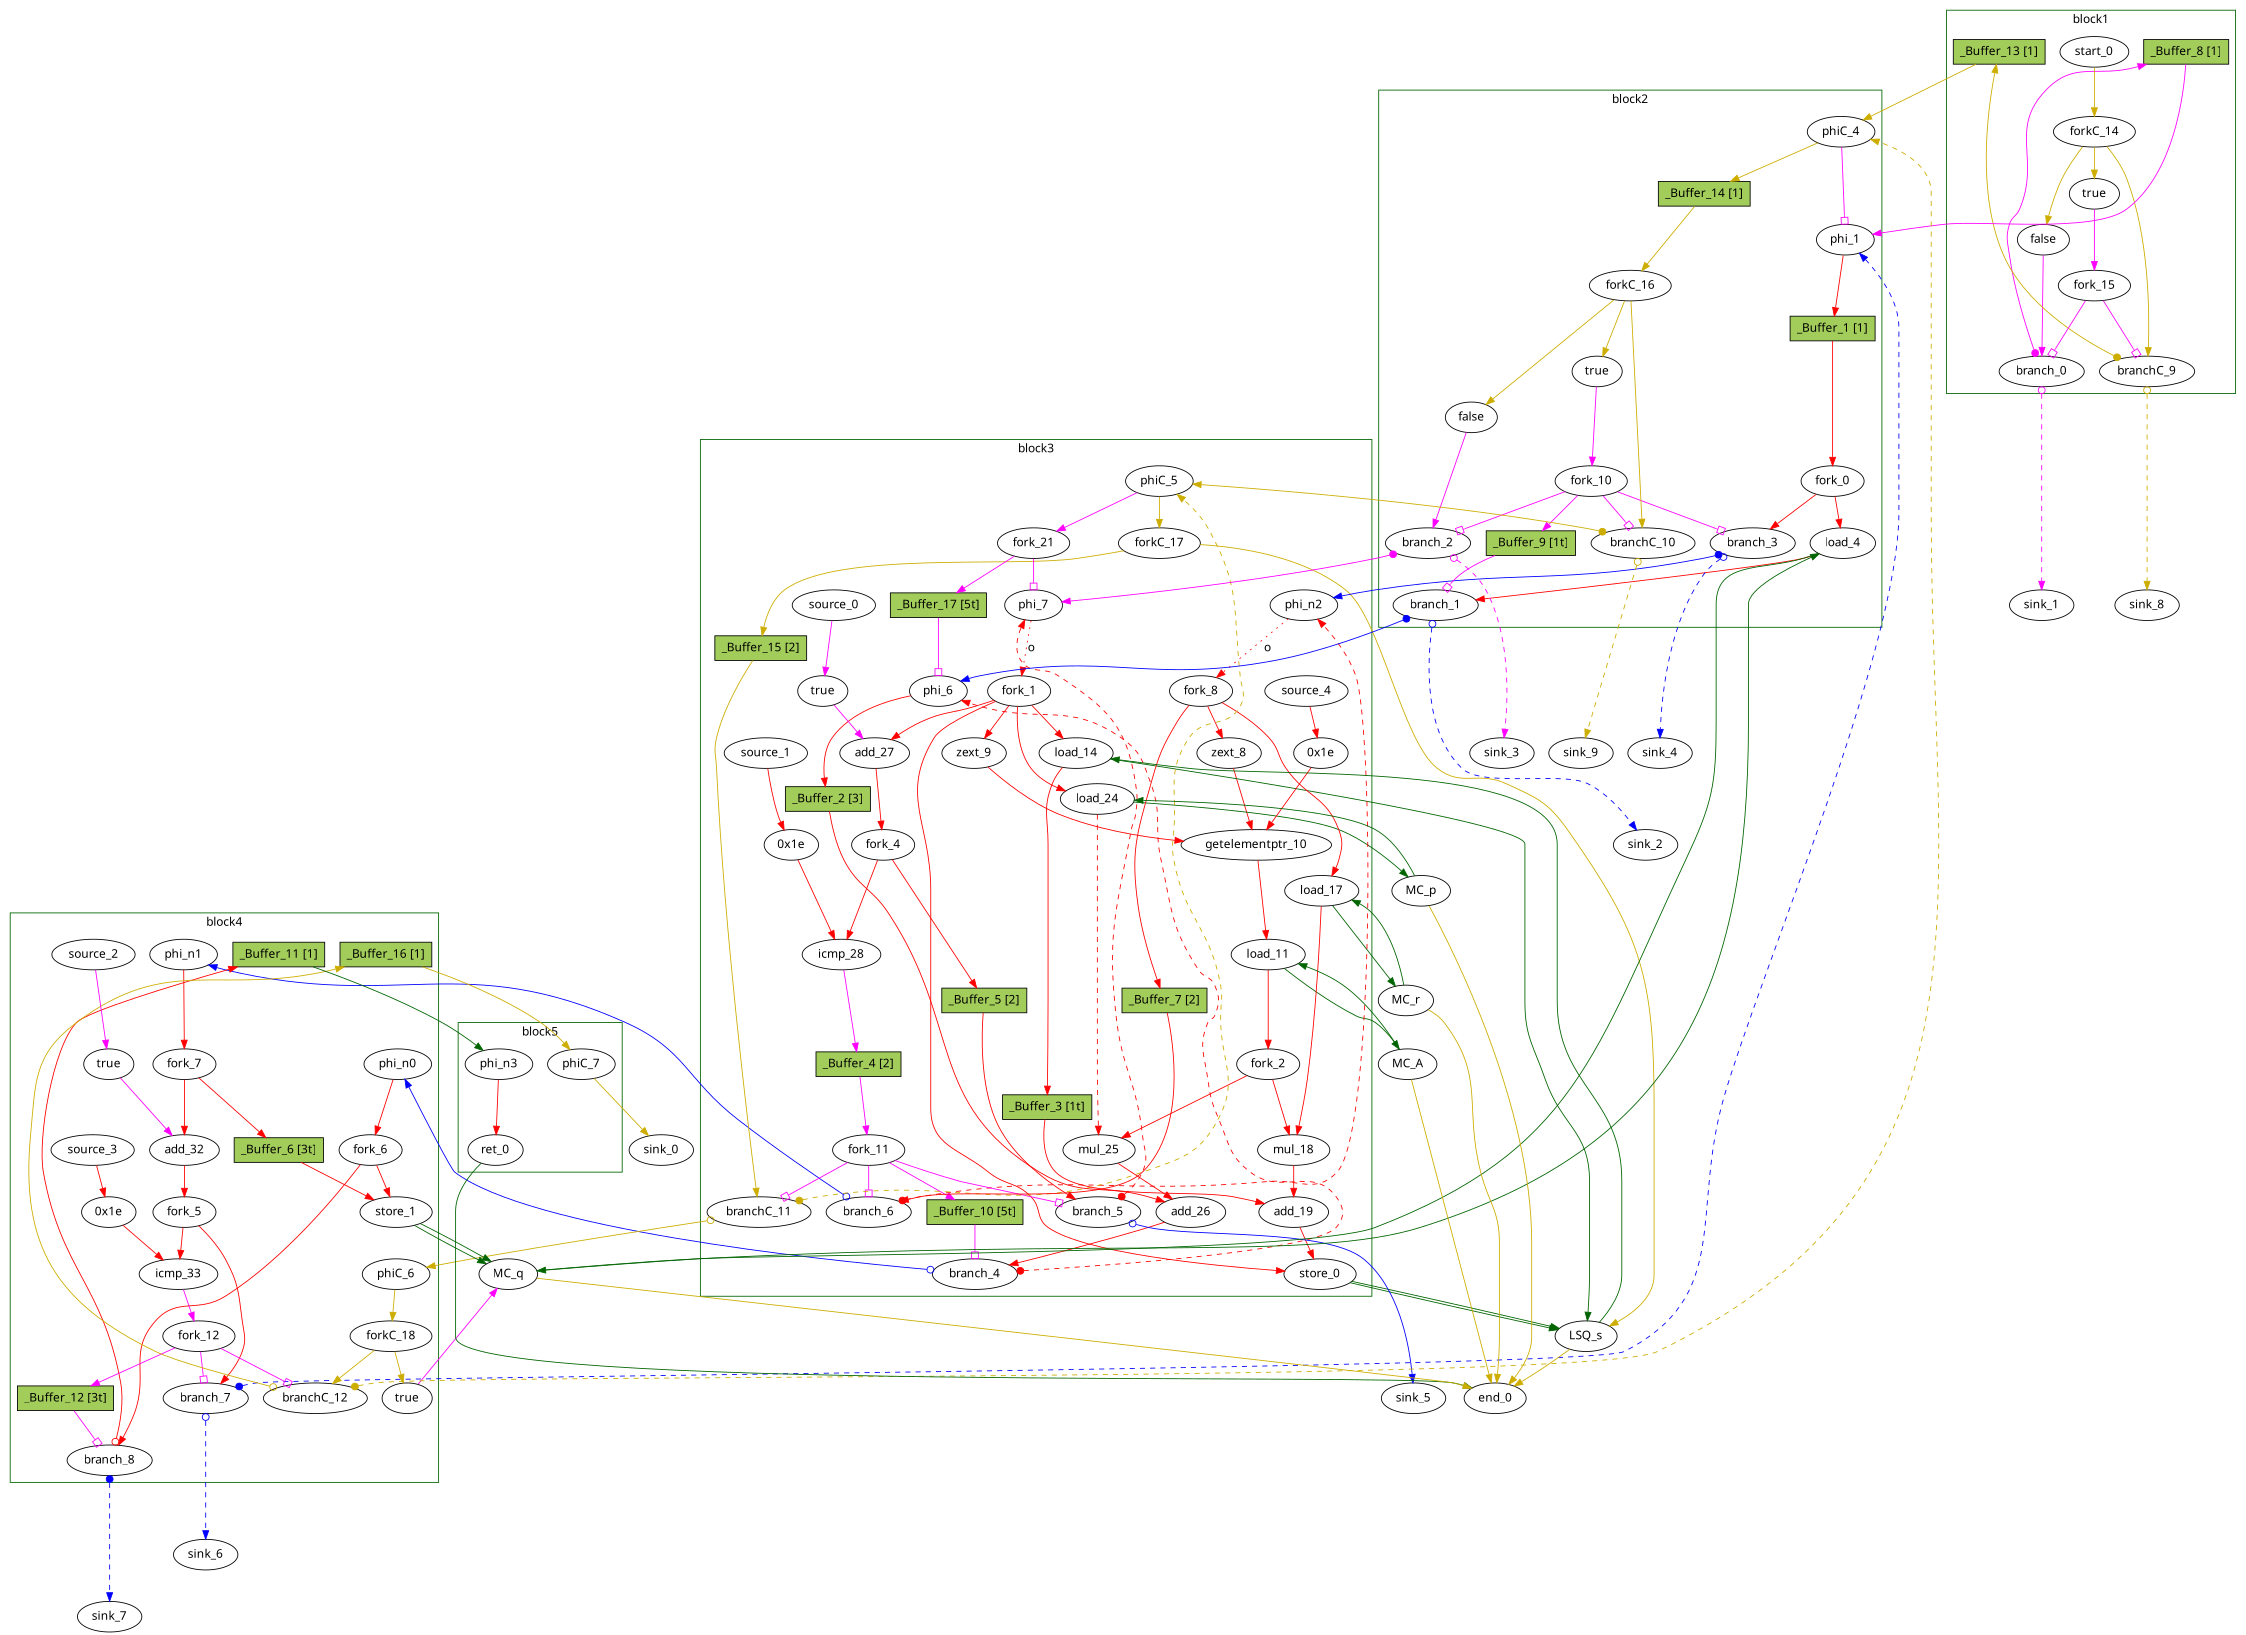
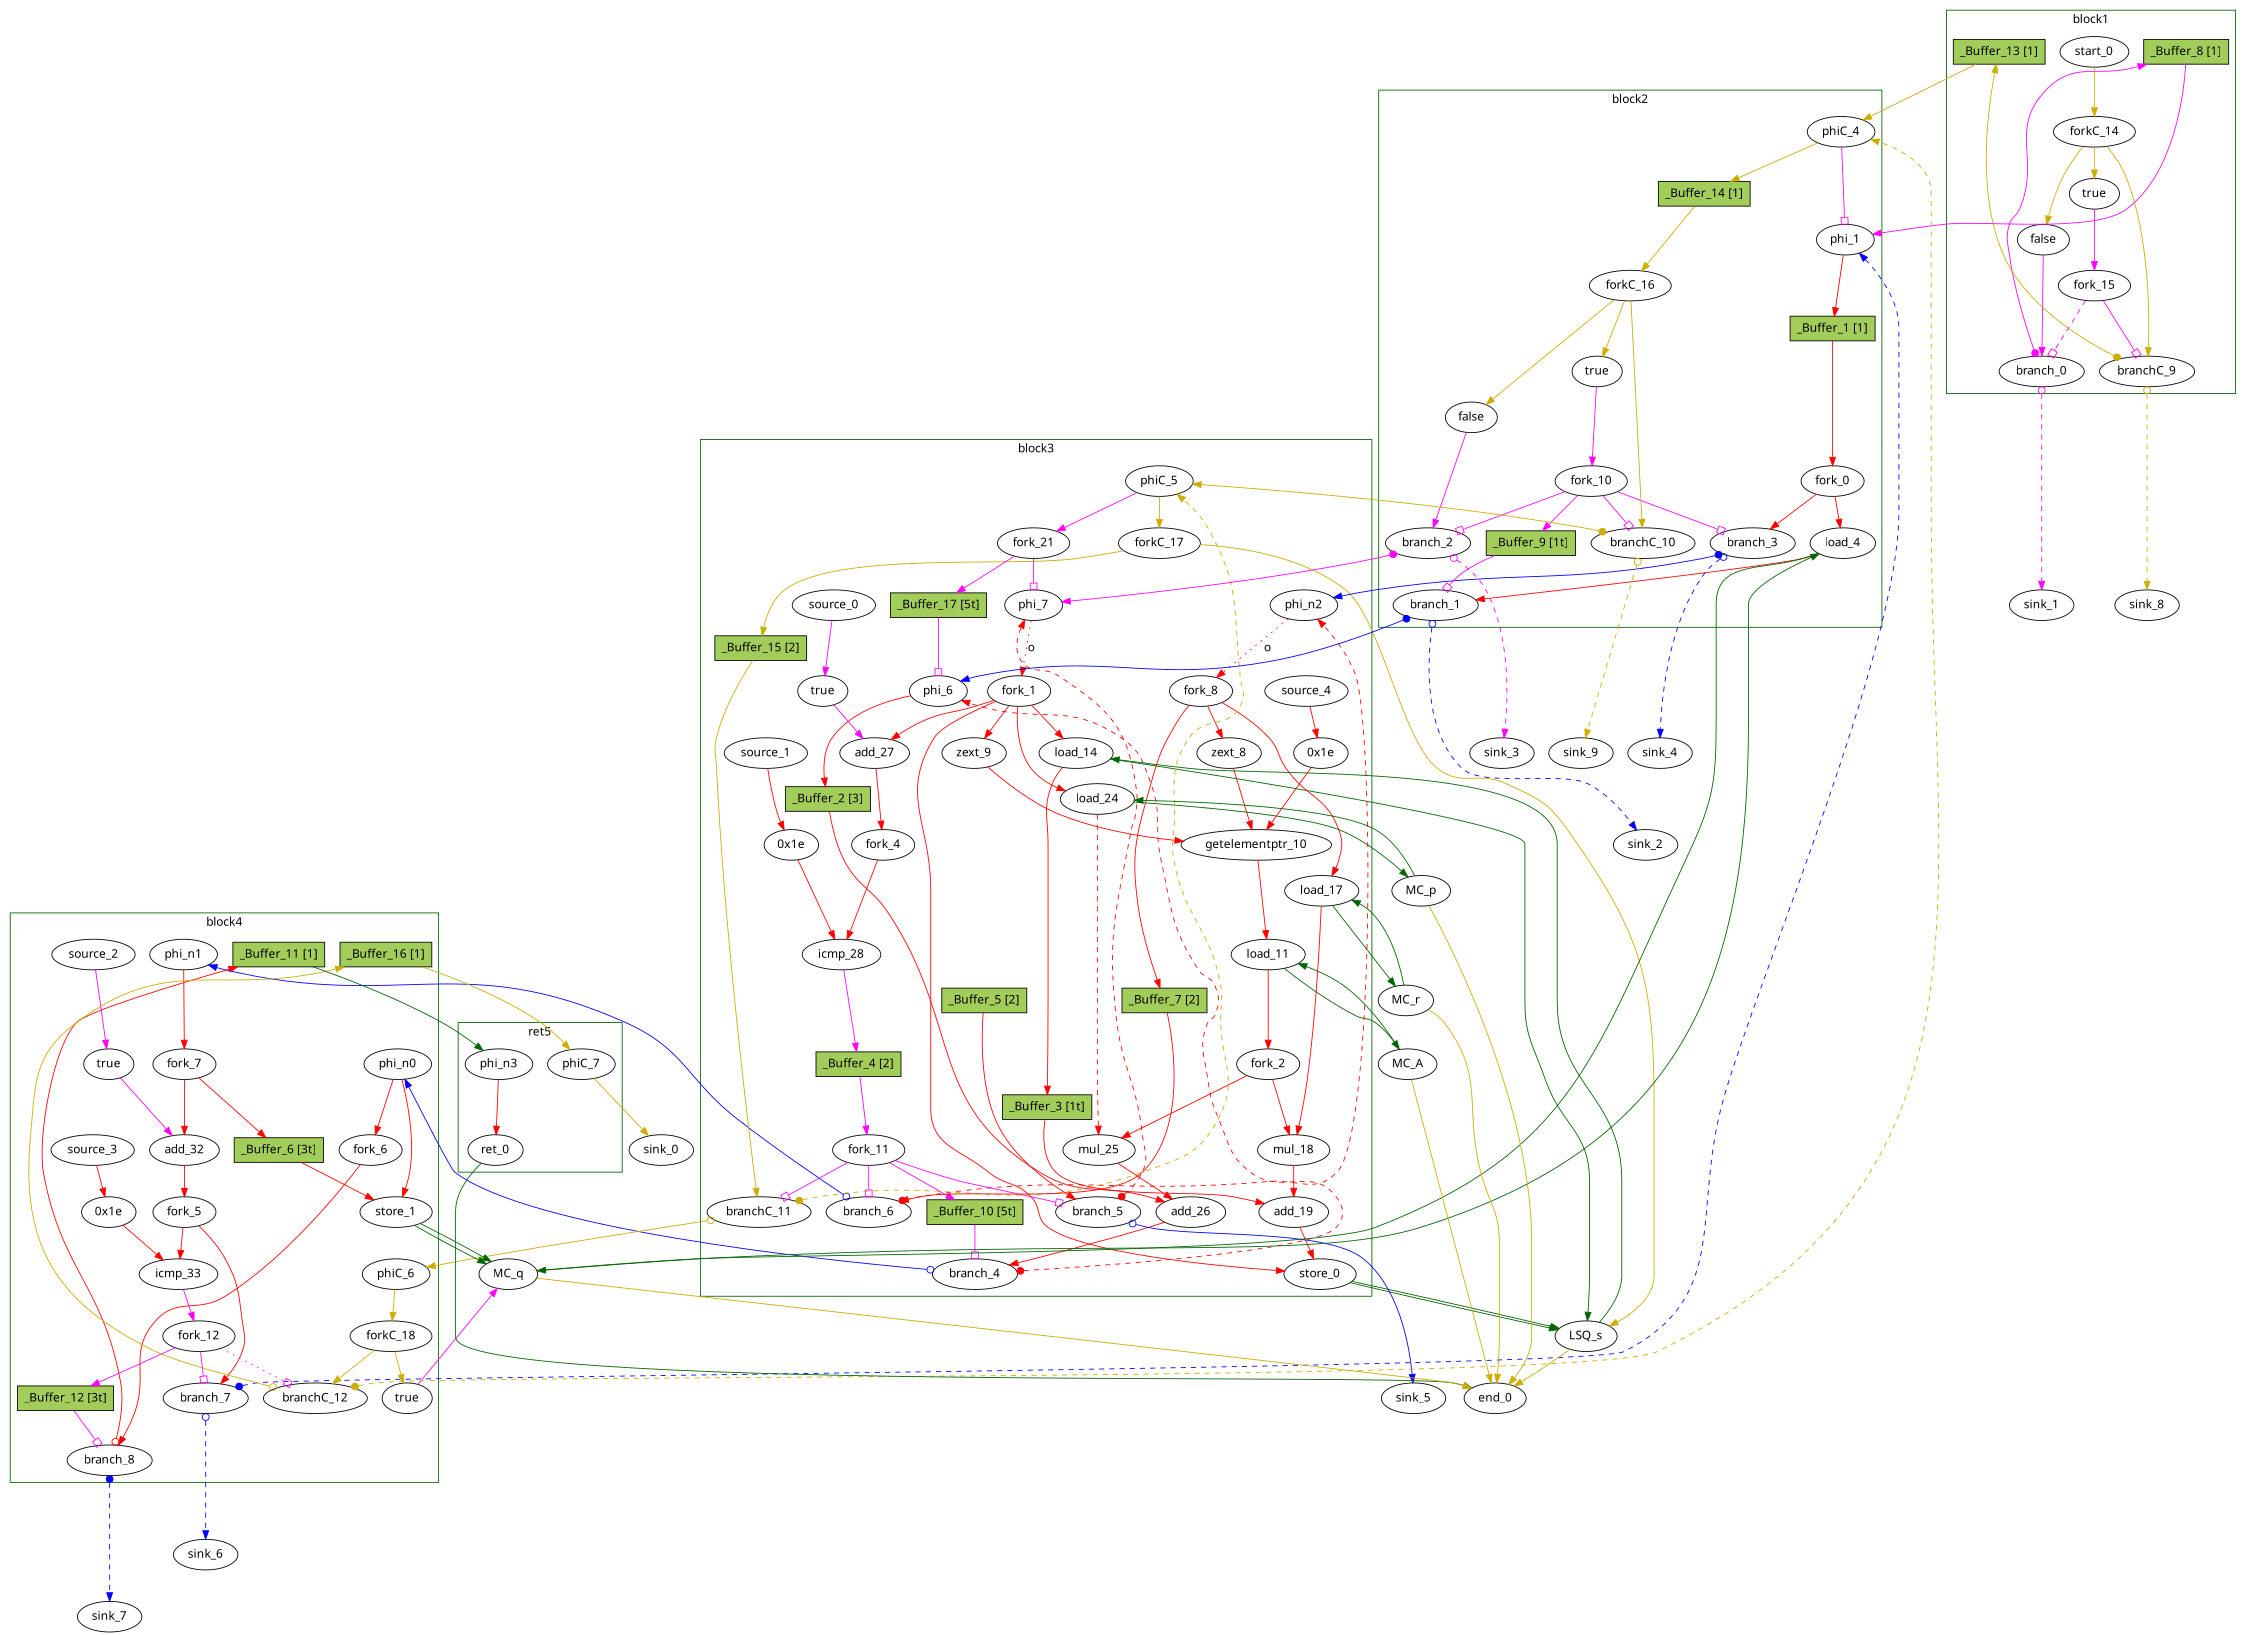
(2071, 324) -> (2071, 324)
(936, 926) -> none
(540, 1032) -> (540, 1032)
(382, 1177) -> (411, 1134)
(252, 1365) -> (252, 1365)
